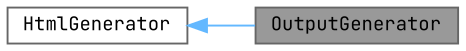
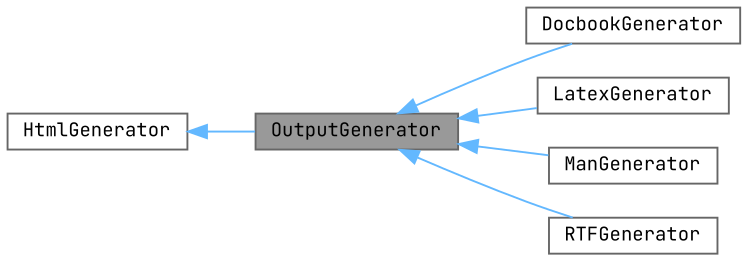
none -> (633, 26)
none -> (633, 96)
none -> (633, 166)
none -> (633, 236)
